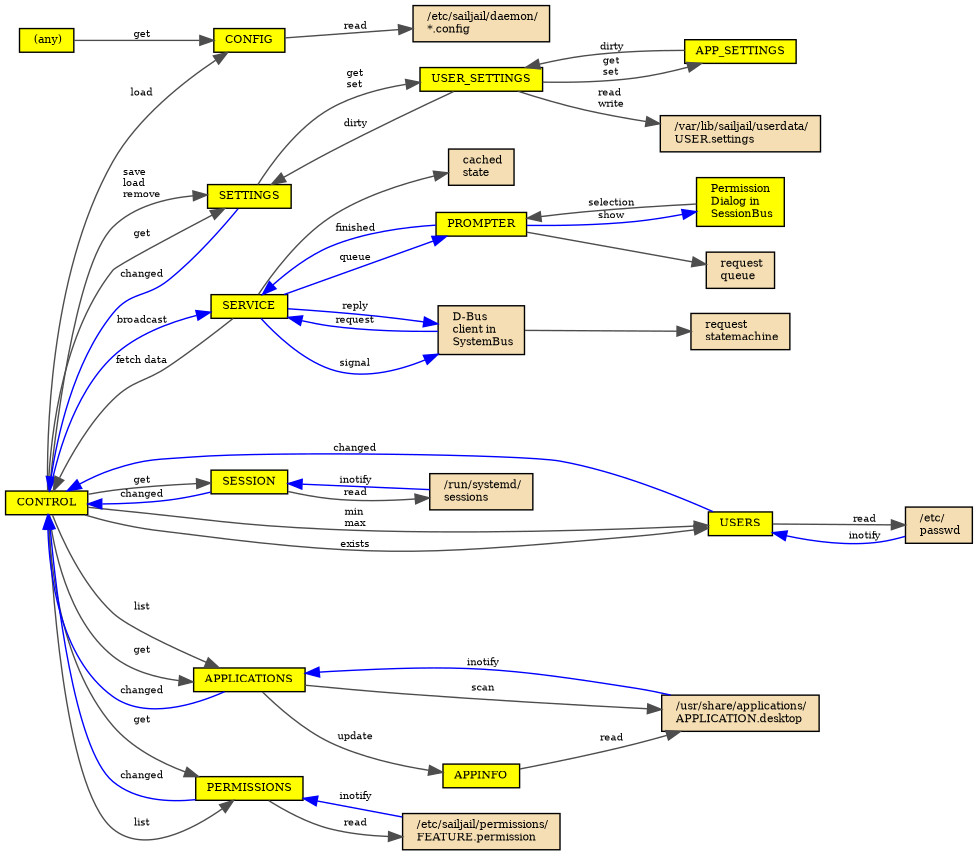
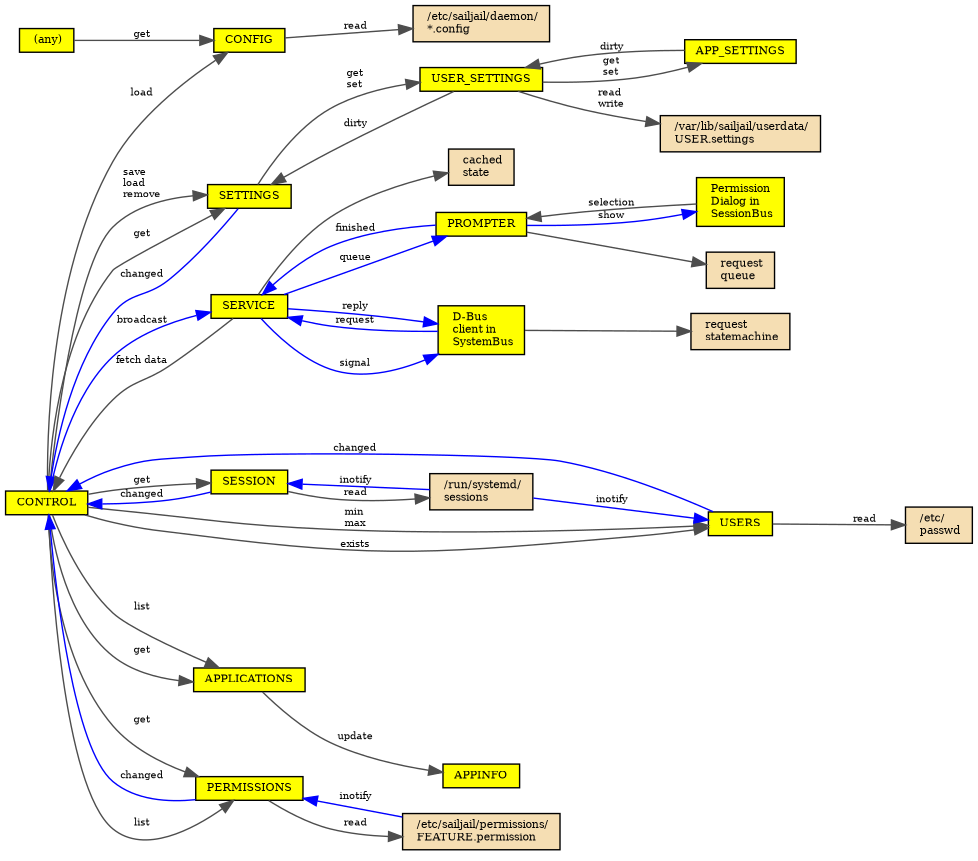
(481, 330) -> (481, 330)
(846, 544) -> (614, 508)
(93, 678) -> none
(740, 713) -> none
